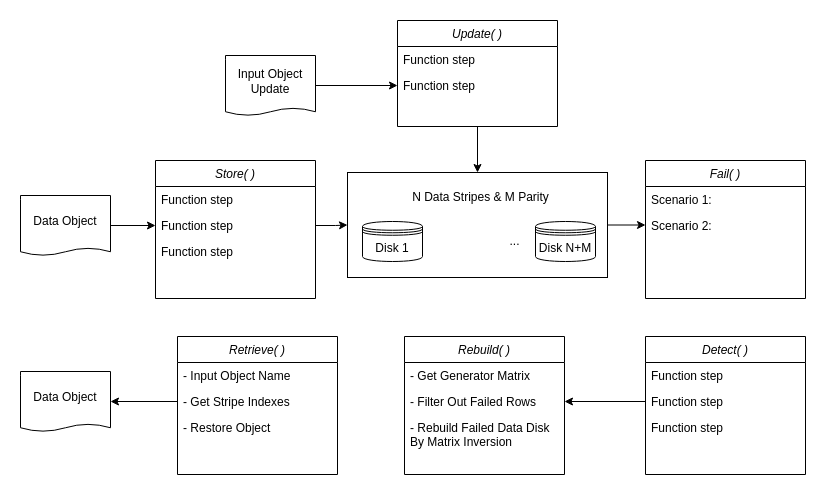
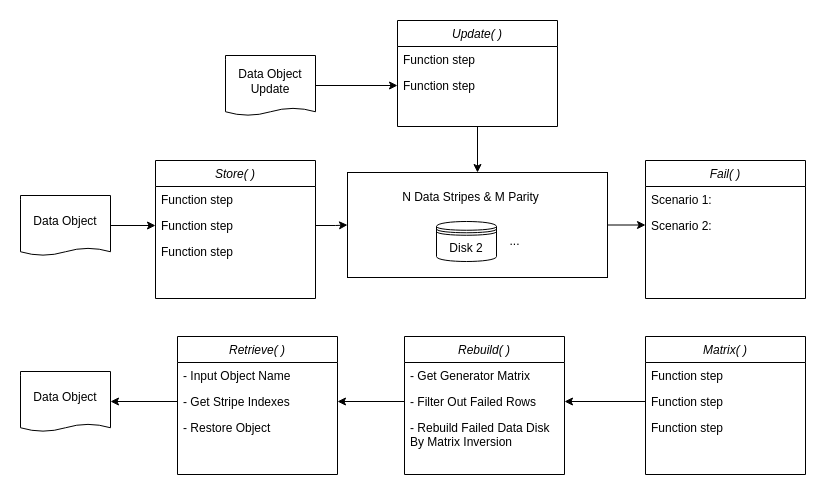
(271, 82) -> (271, 82)
(481, 198) -> (471, 198)
(393, 242) -> none
none -> (467, 242)
(566, 242) -> none
(725, 350) -> (725, 350)
none -> (373, 402)
